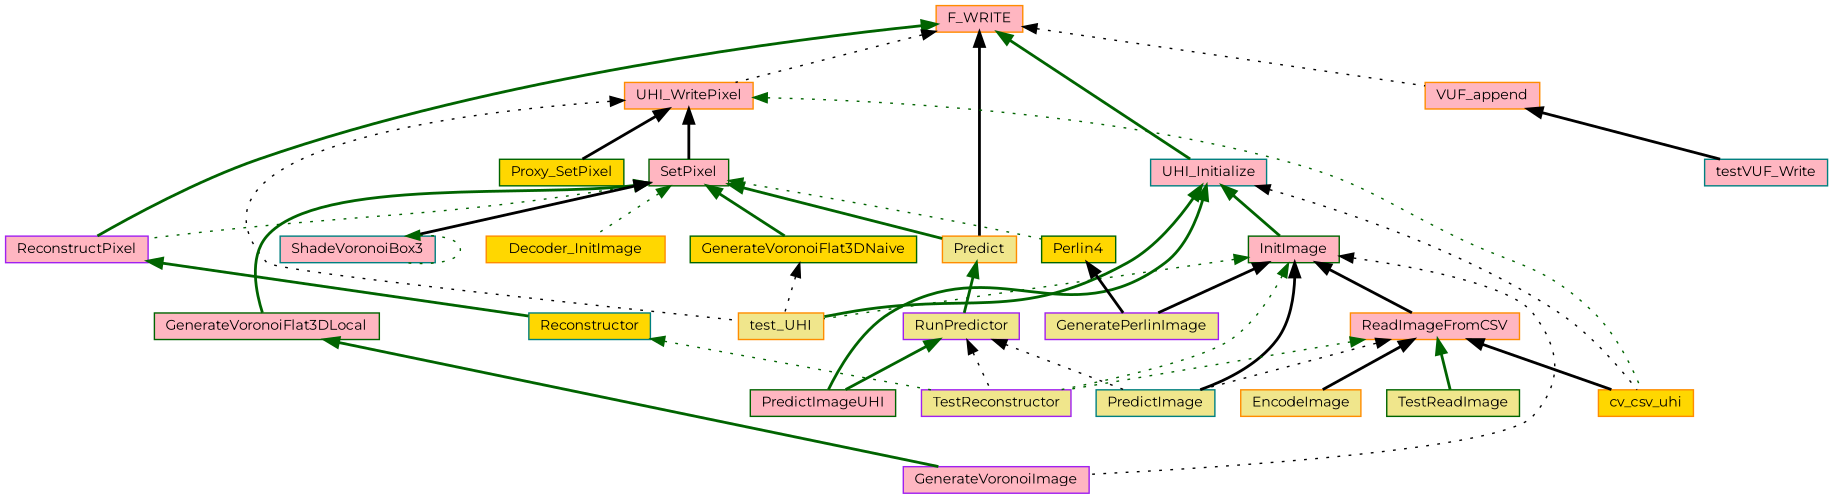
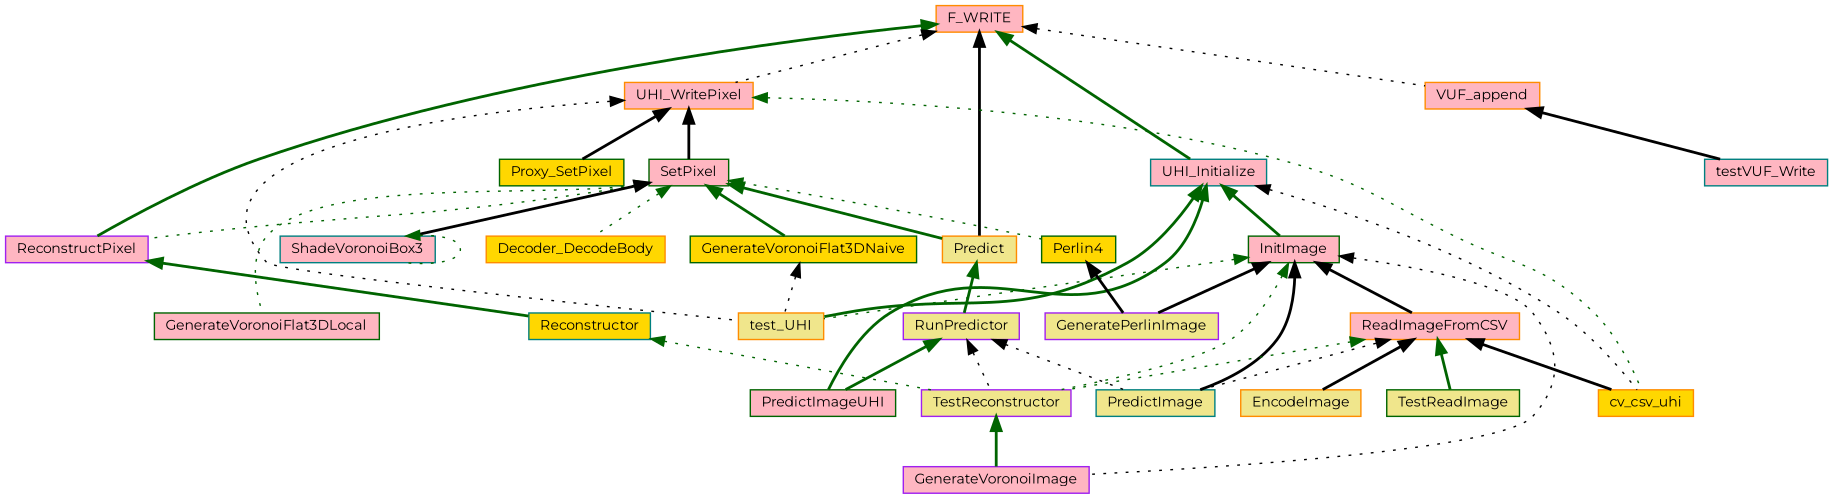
(407, 195) -> (407, 195)
(576, 249) -> (576, 249)
(638, 405) -> (996, 449)
